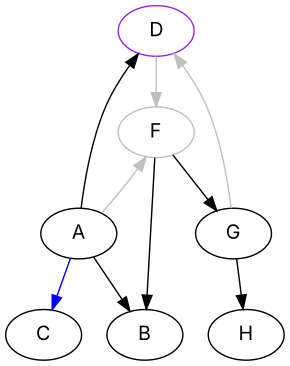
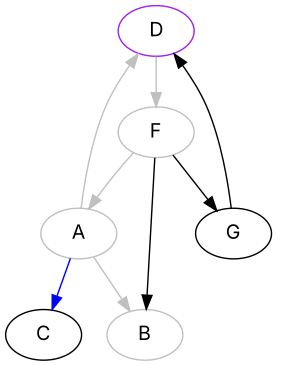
(96, 134) -> (96, 134)
(216, 134) -> (216, 134)
(120, 191) -> (115, 175)
(79, 234) -> (79, 234)
(108, 278) -> (108, 278)
(145, 335) -> (145, 335)
(246, 335) -> none
